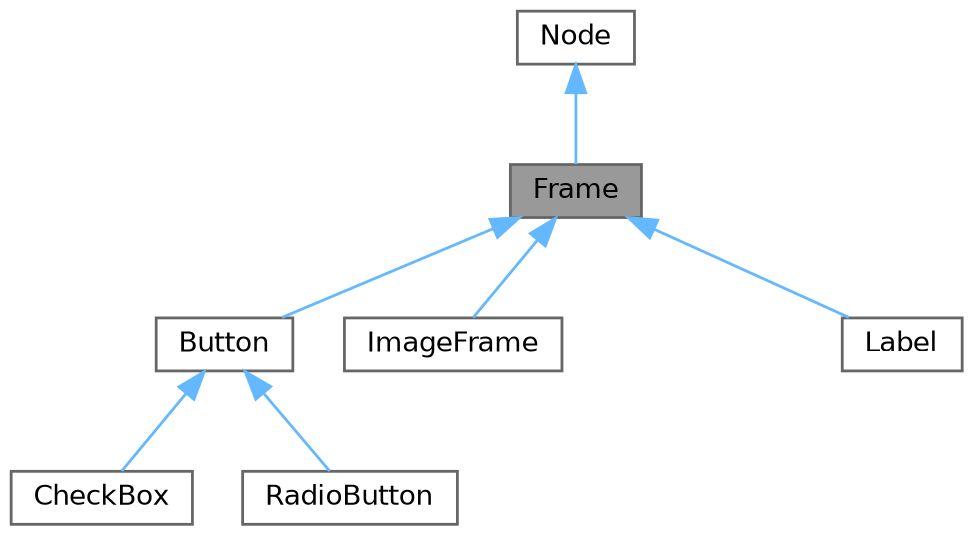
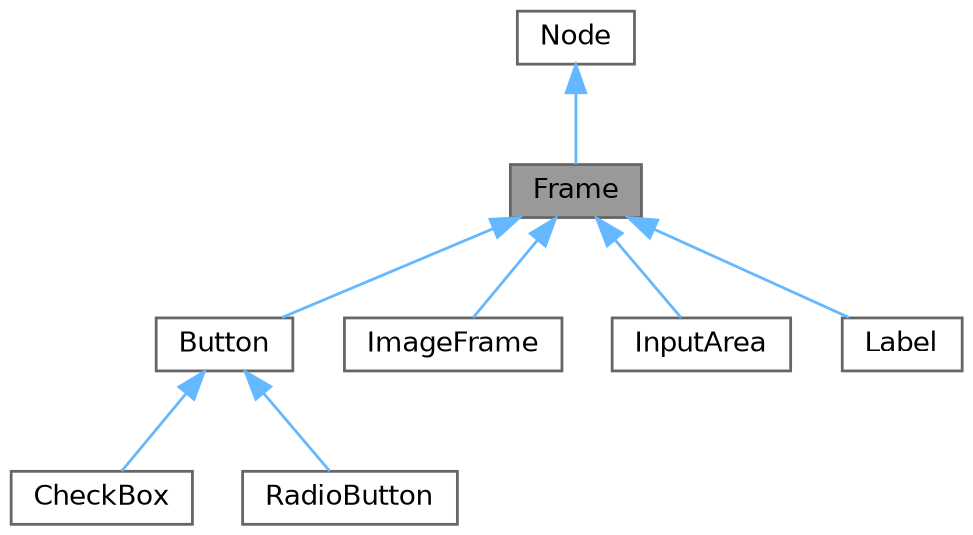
none -> (701, 344)
